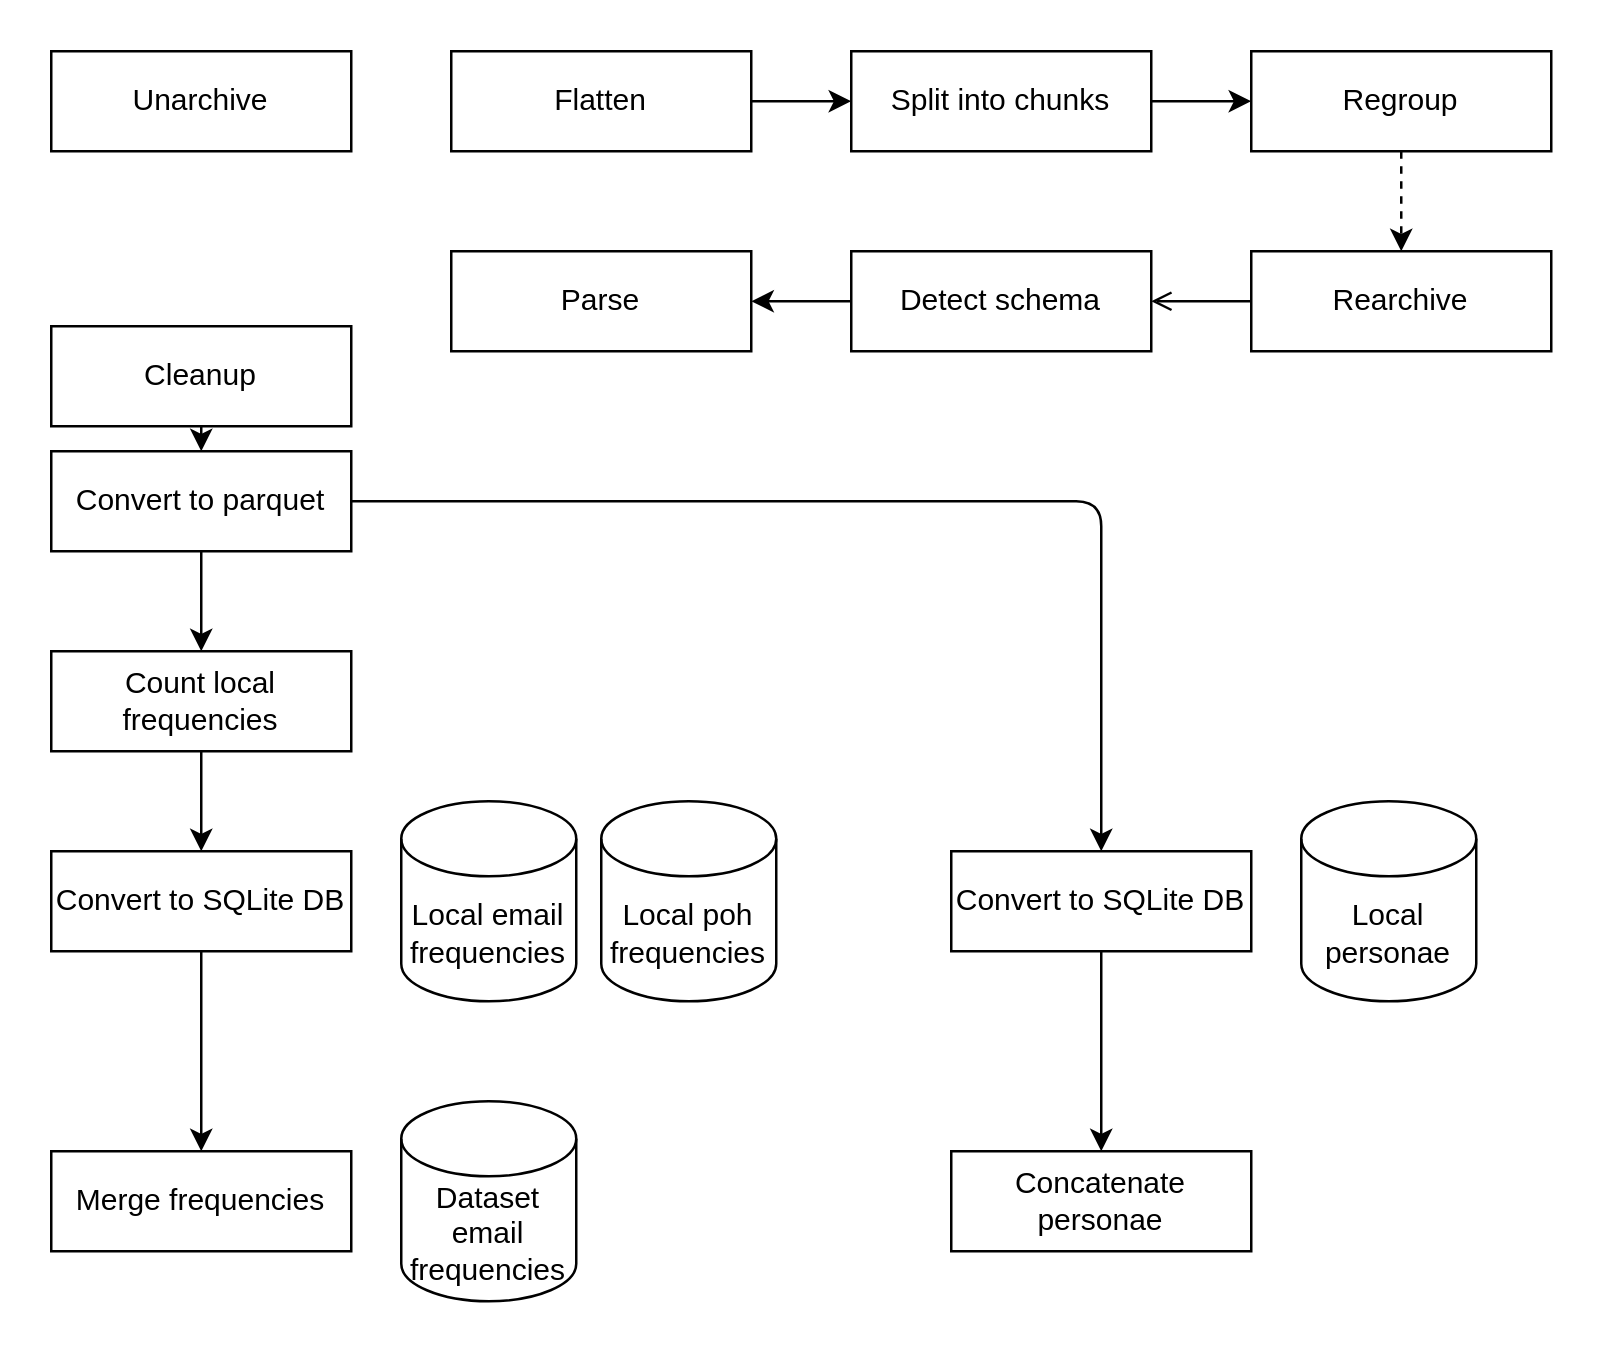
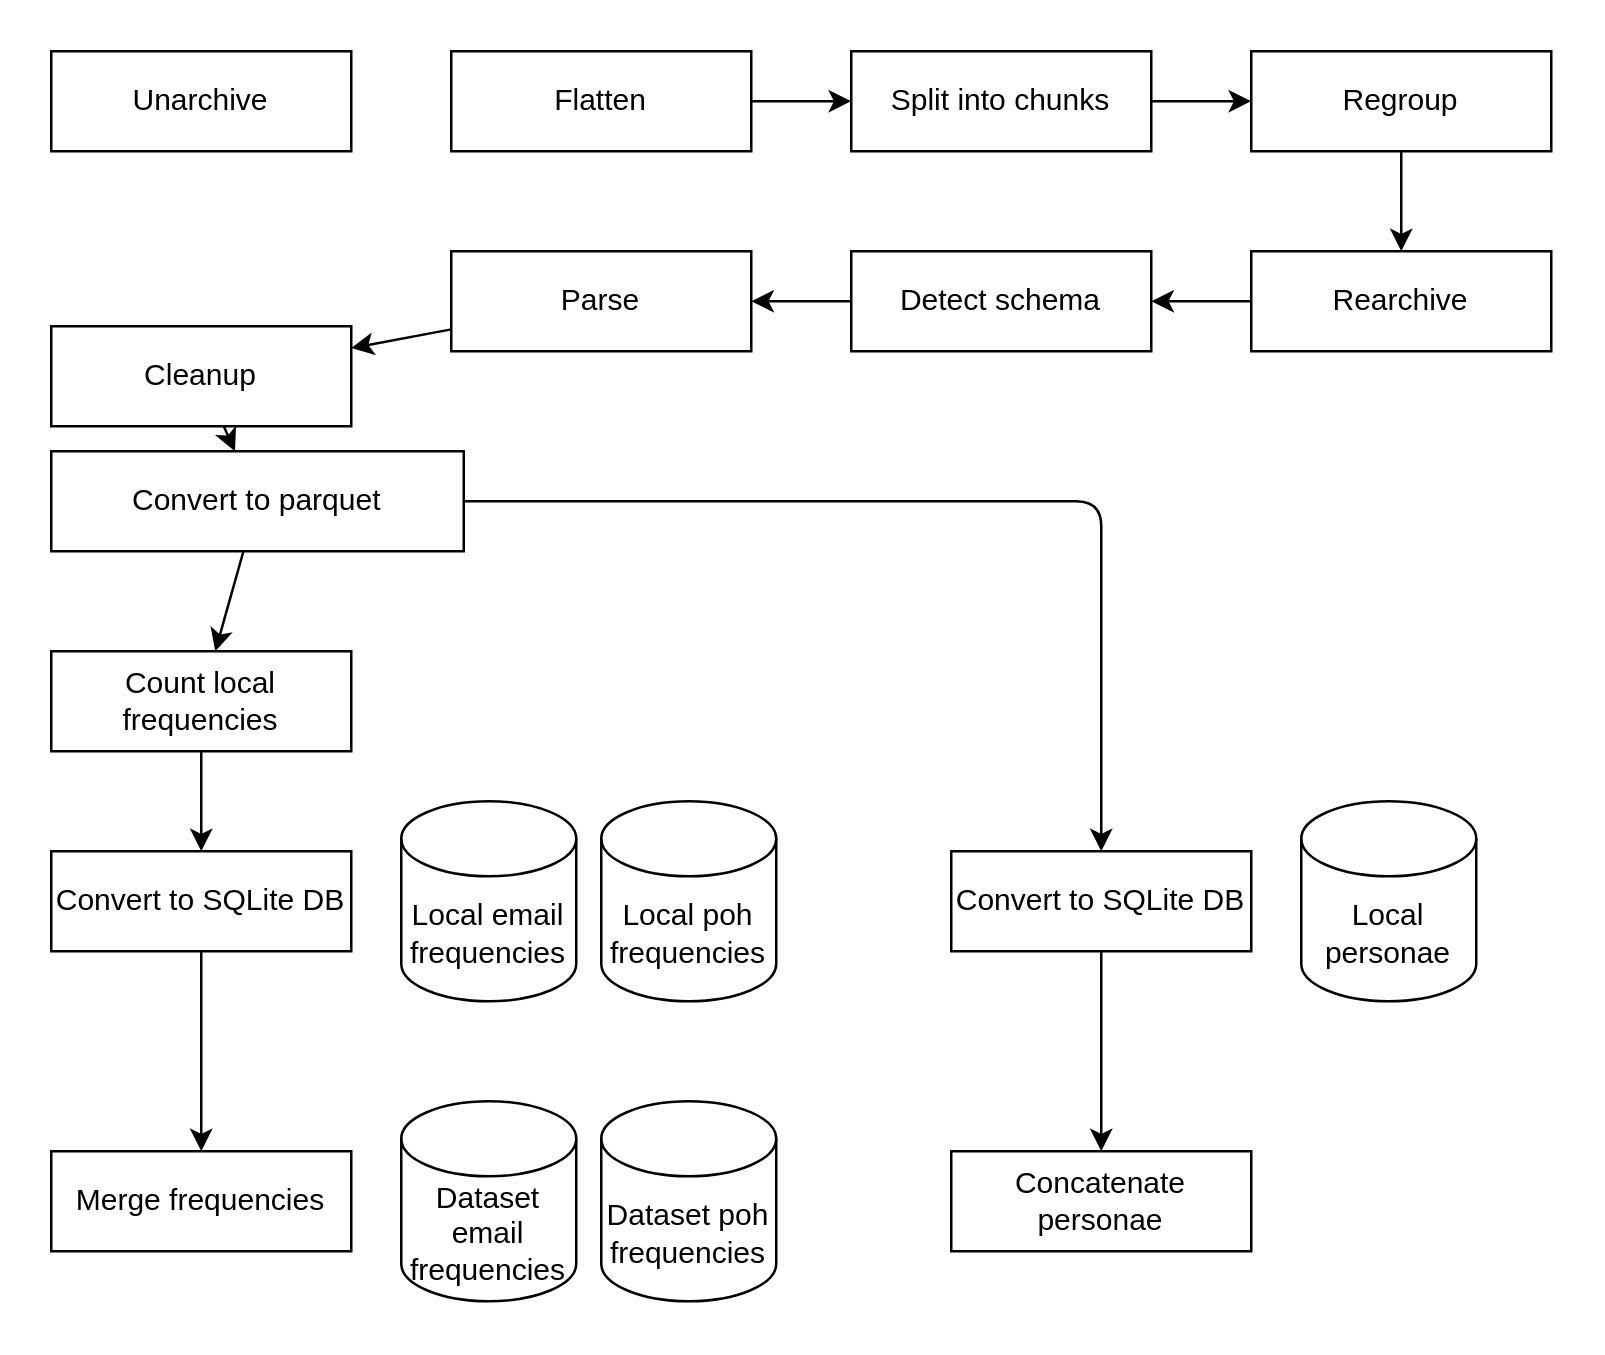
(1401, 192) -> (1401, 192)
(1165, 301) -> (1169, 301)
none -> (410, 337)
(201, 501) -> (258, 501)
none -> (689, 1201)
